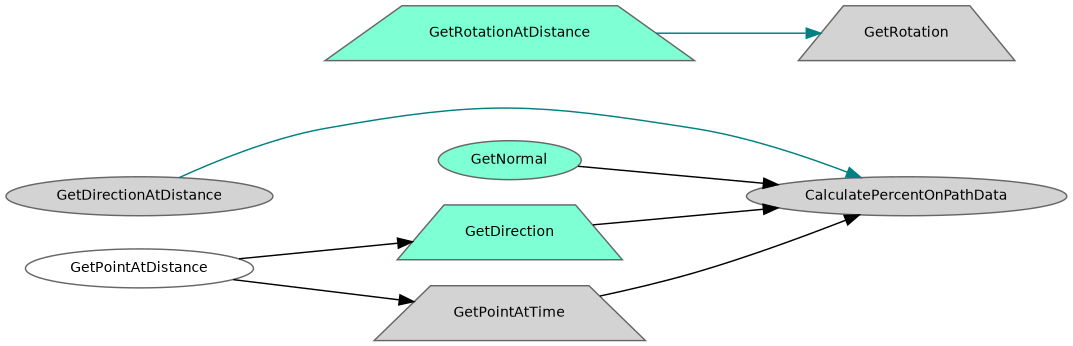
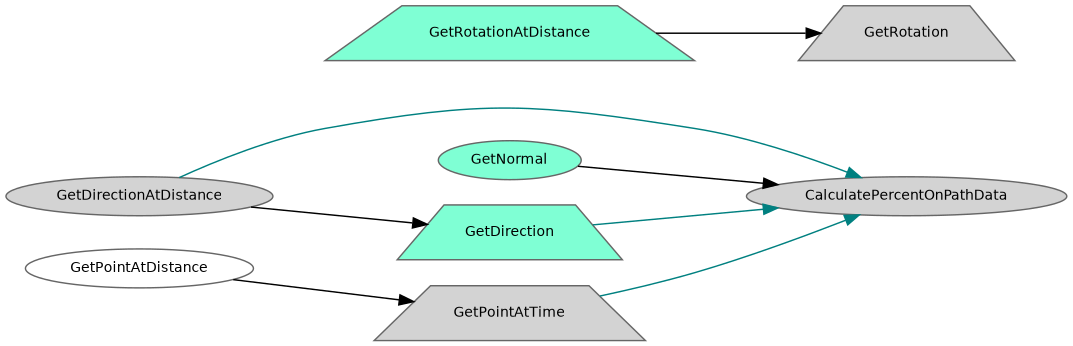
(731, 33) -> (731, 33)
(678, 217) -> (678, 217)
(318, 251) -> (332, 215)
(724, 264) -> (724, 264)
